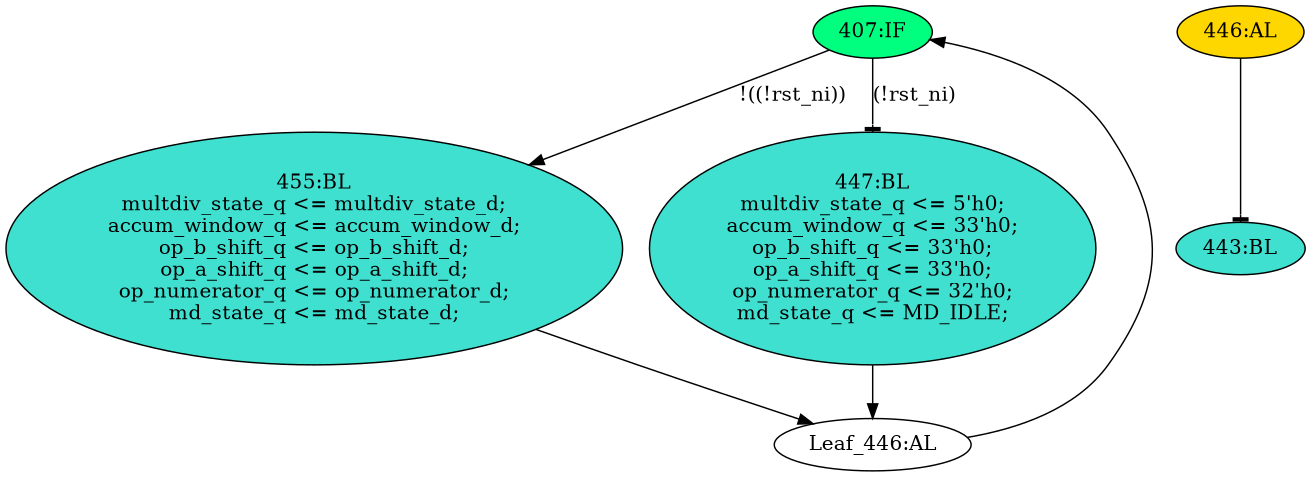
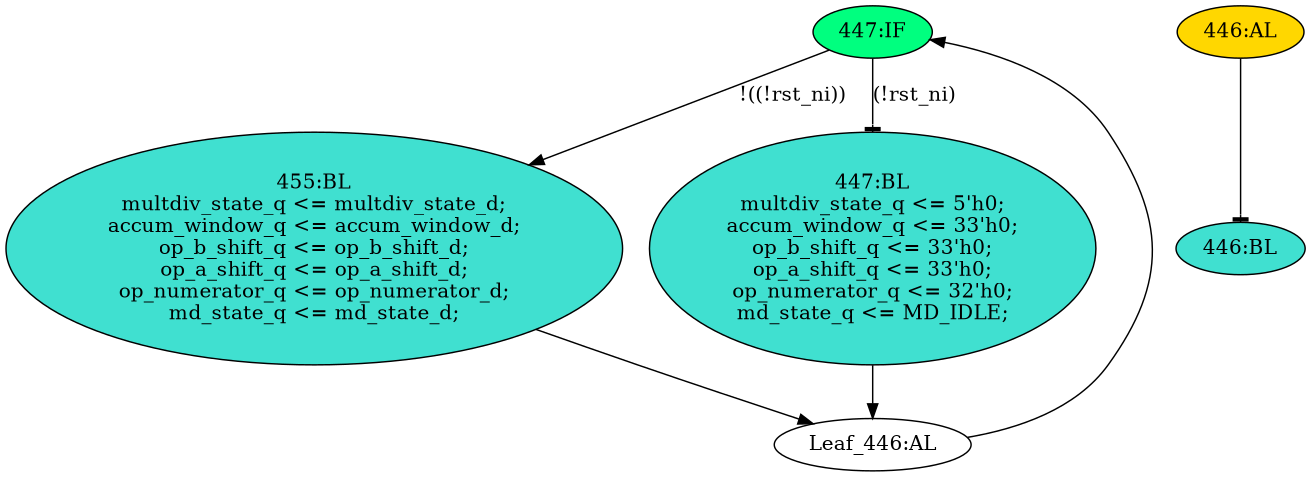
(873, 32) -> (873, 32)
(1241, 249) -> (1241, 249)
